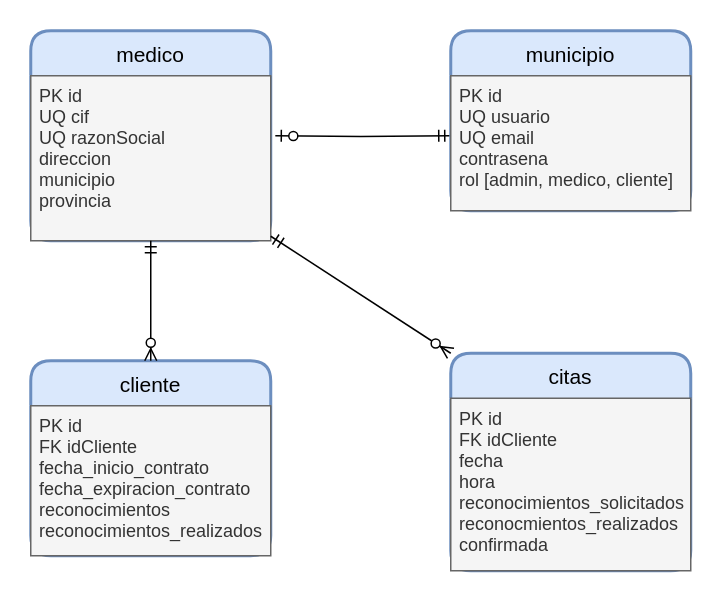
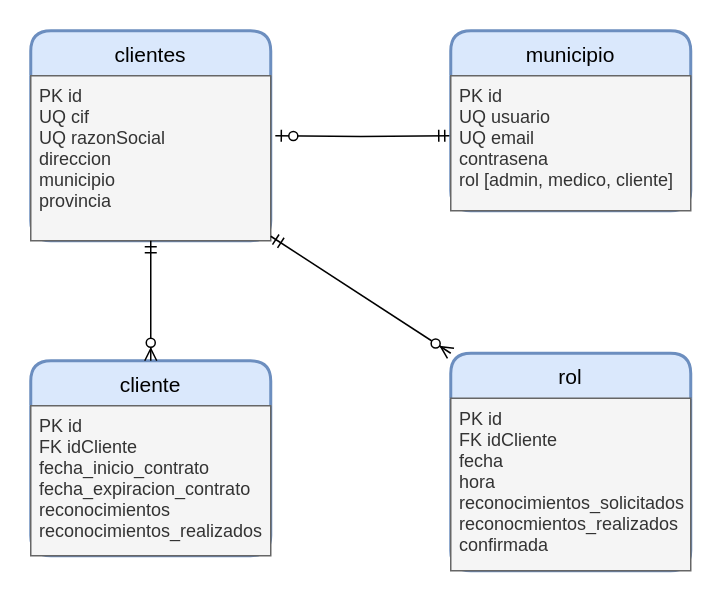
(150, 55) -> (150, 55)
(570, 377) -> (570, 377)
